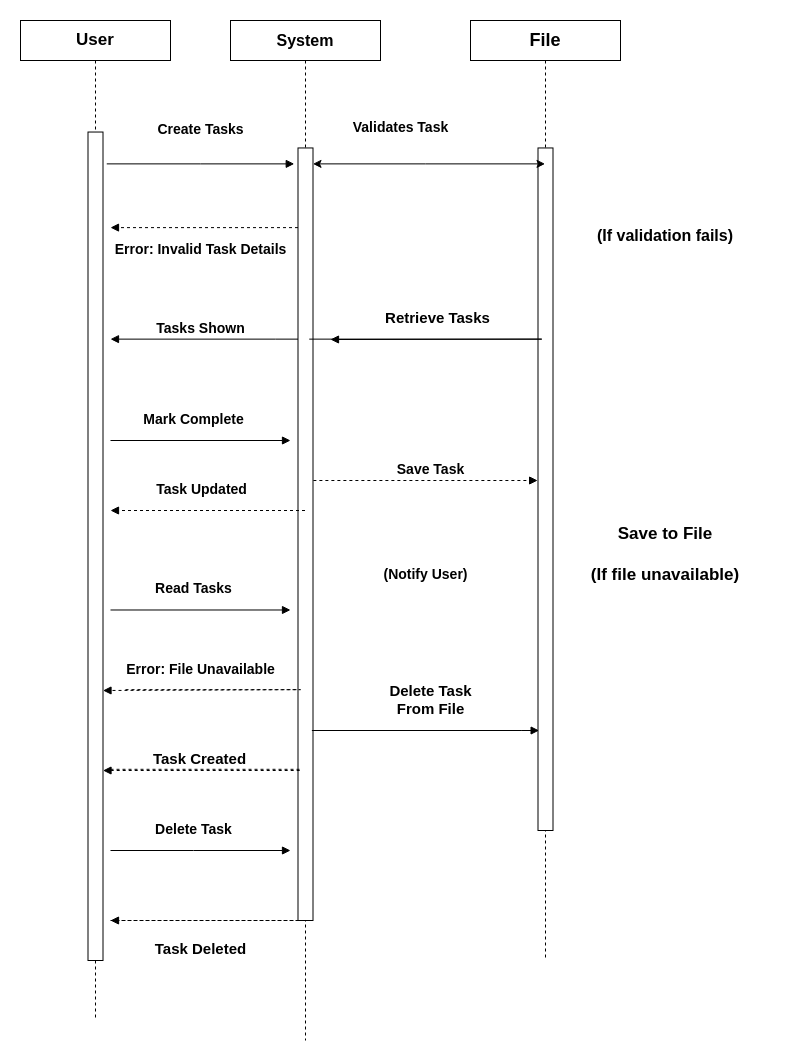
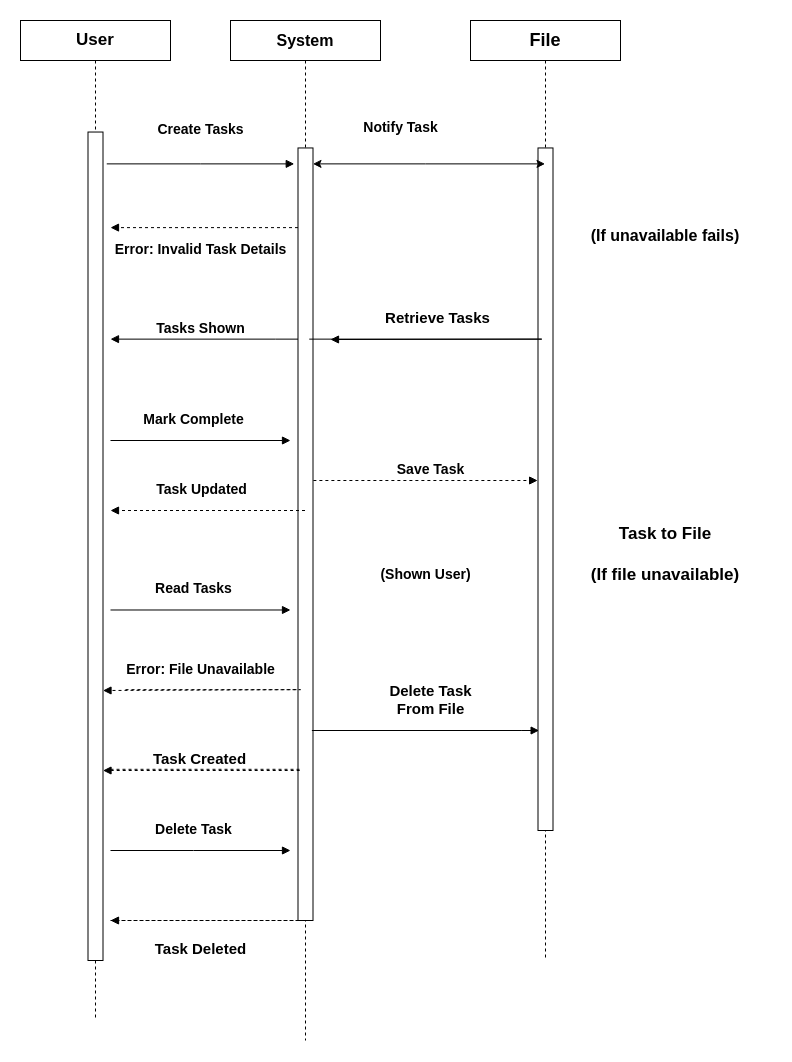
(401, 128) -> (401, 128)
(666, 236) -> (666, 236)
(666, 555) -> (666, 555)
(426, 575) -> (426, 575)
